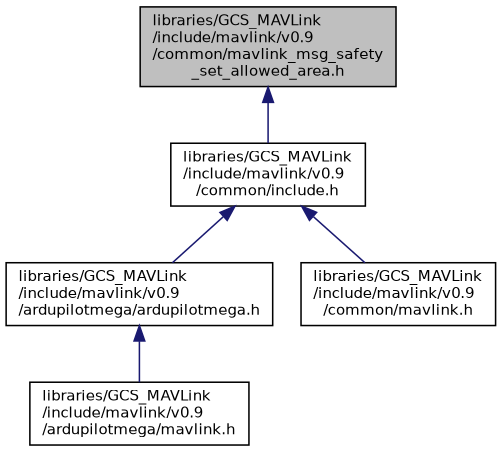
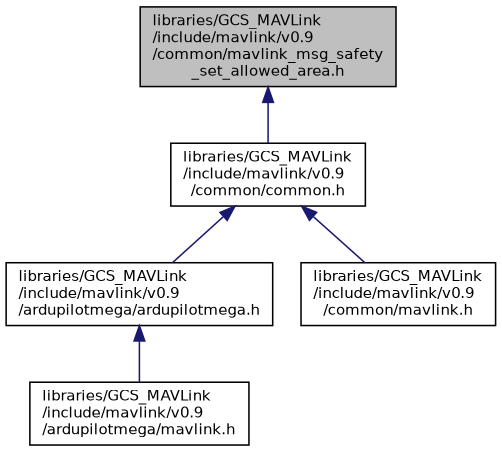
(268, 175) -> (268, 175)
